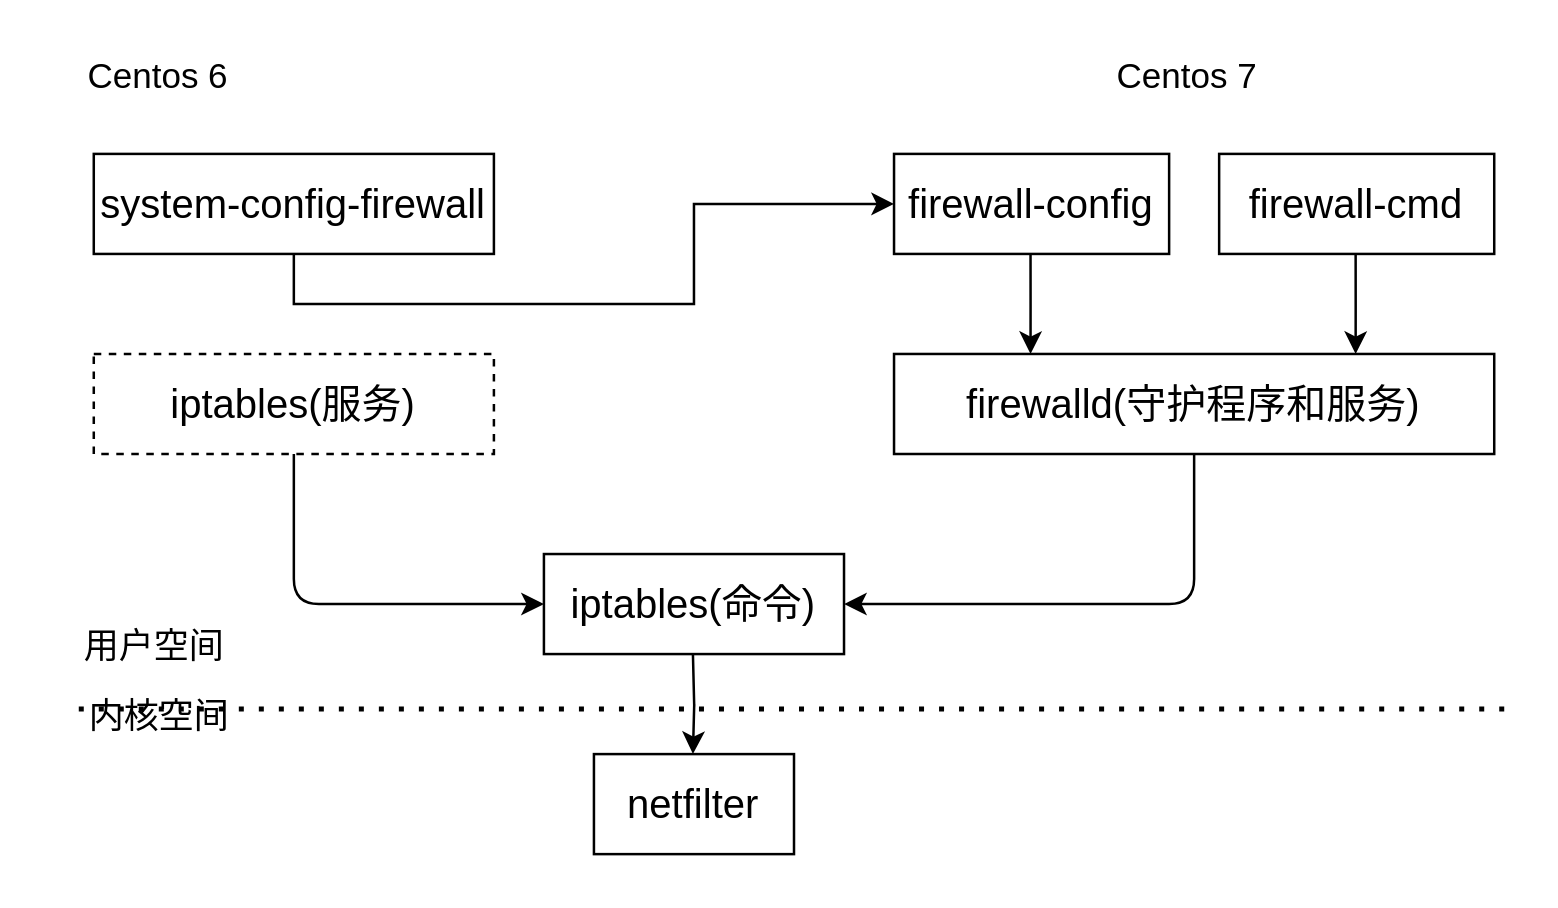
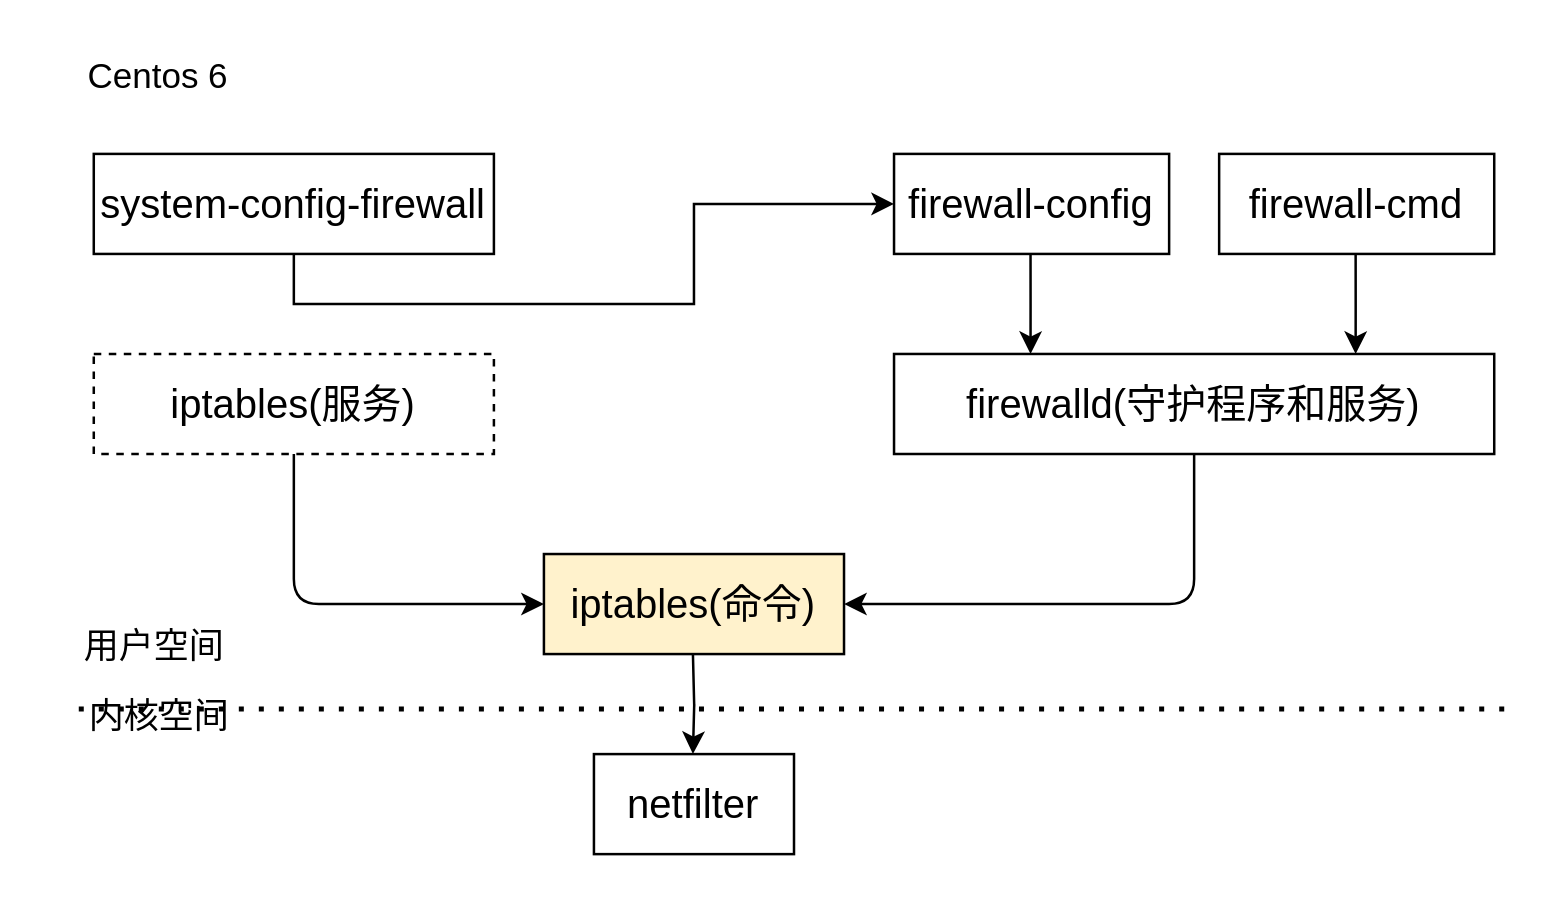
(1187, 76) -> none
(694, 604) -> (694, 604)
